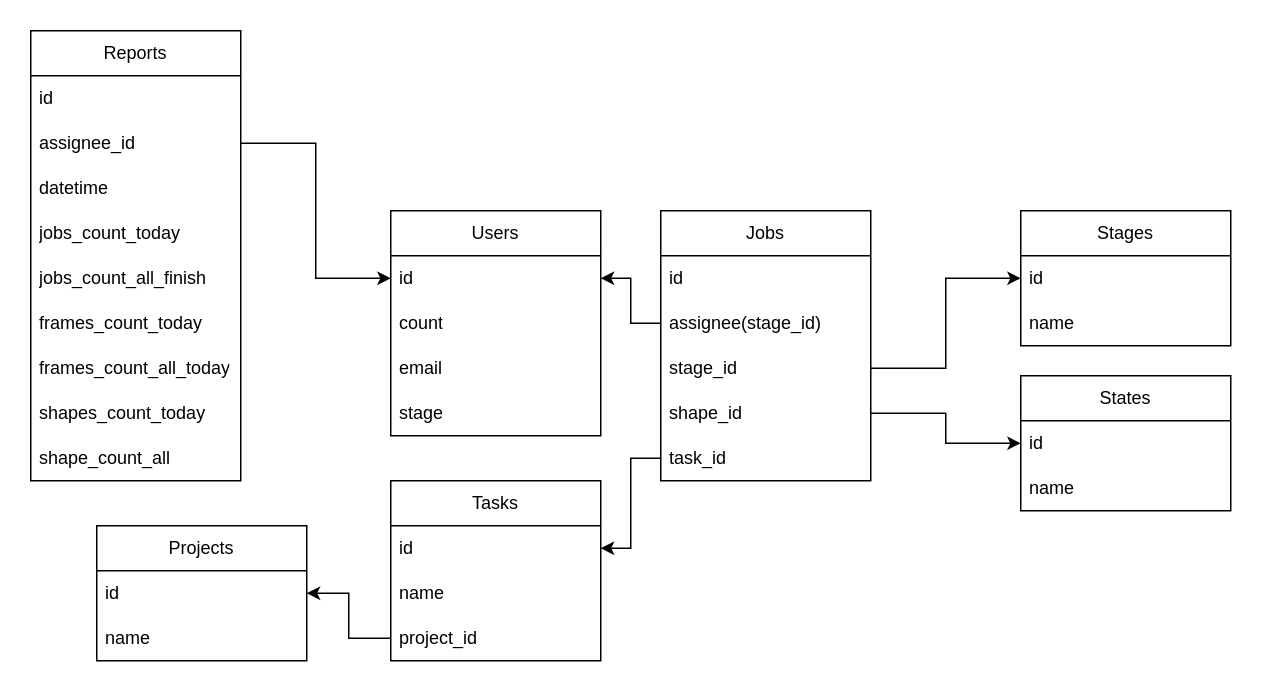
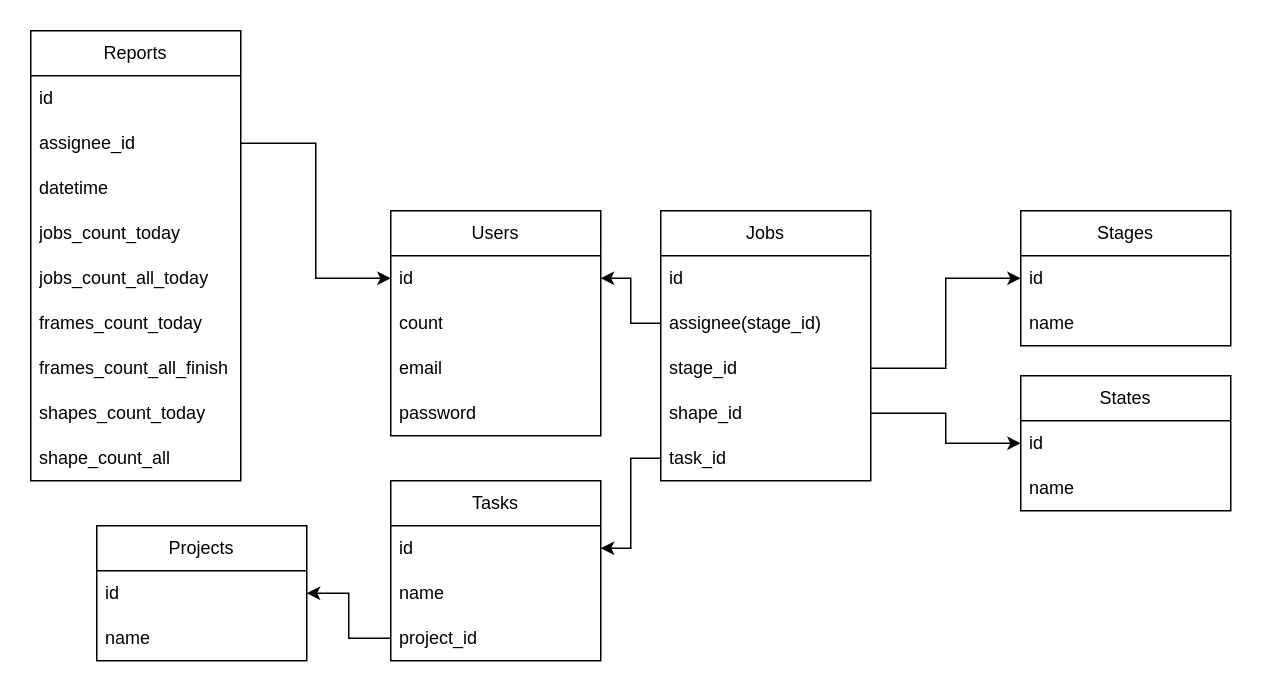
(136, 278) -> (136, 278)
(137, 368) -> (137, 368)
(425, 413) -> (440, 413)
